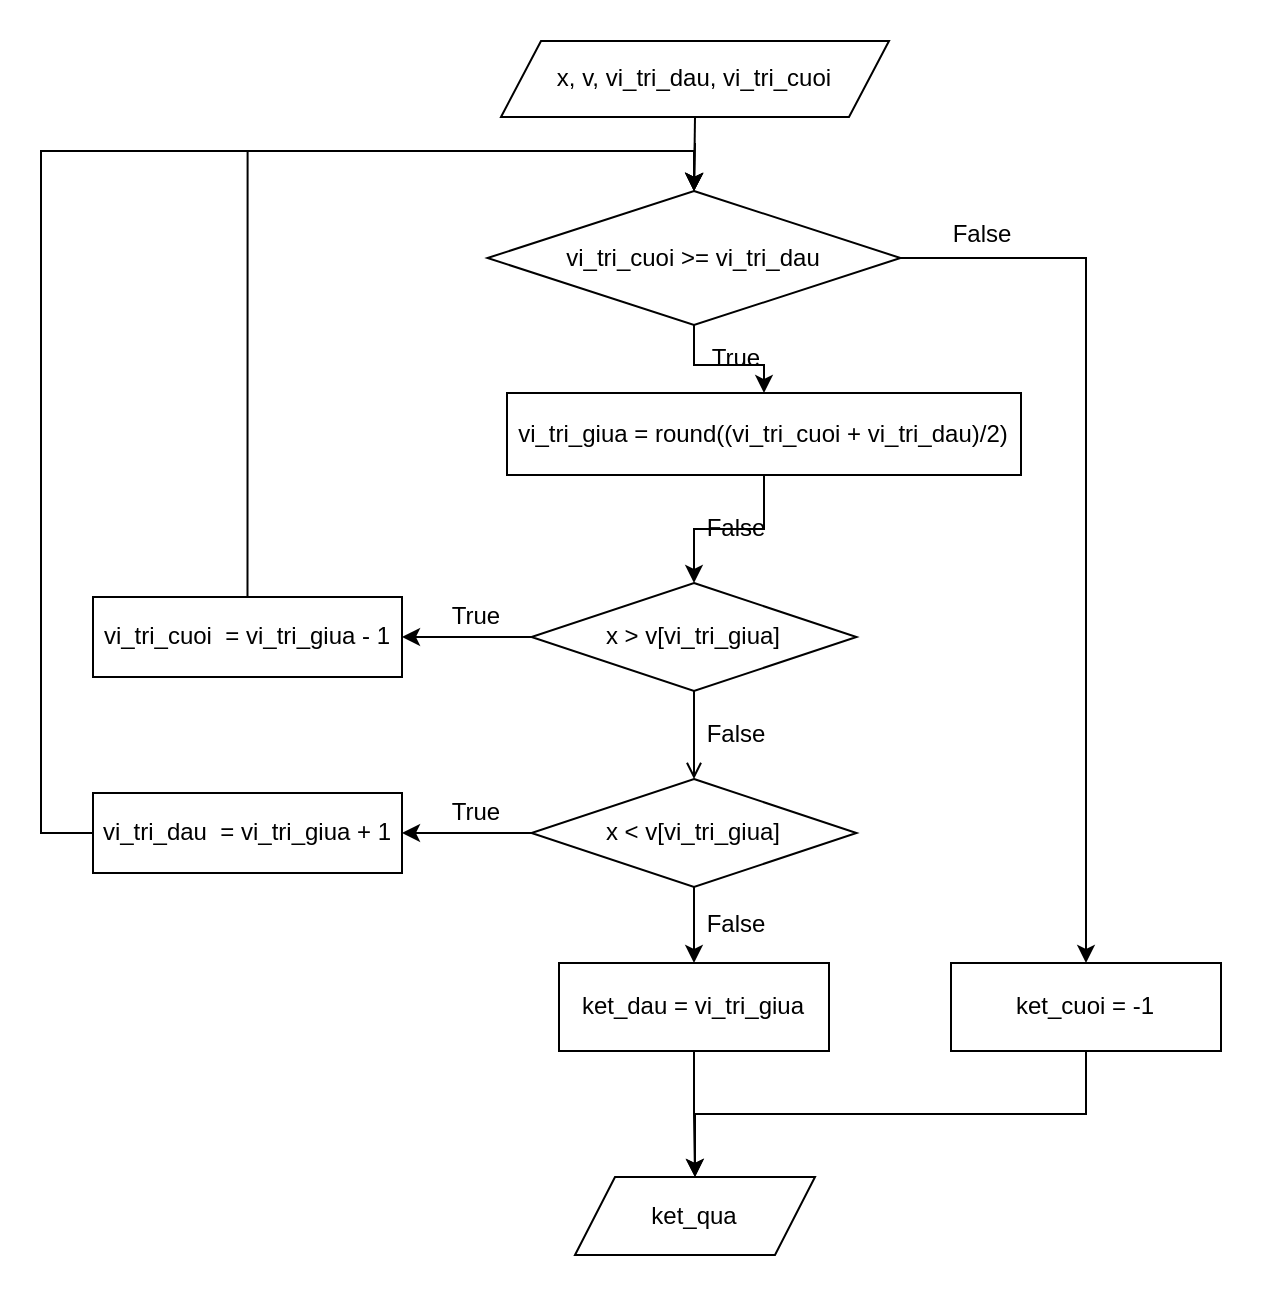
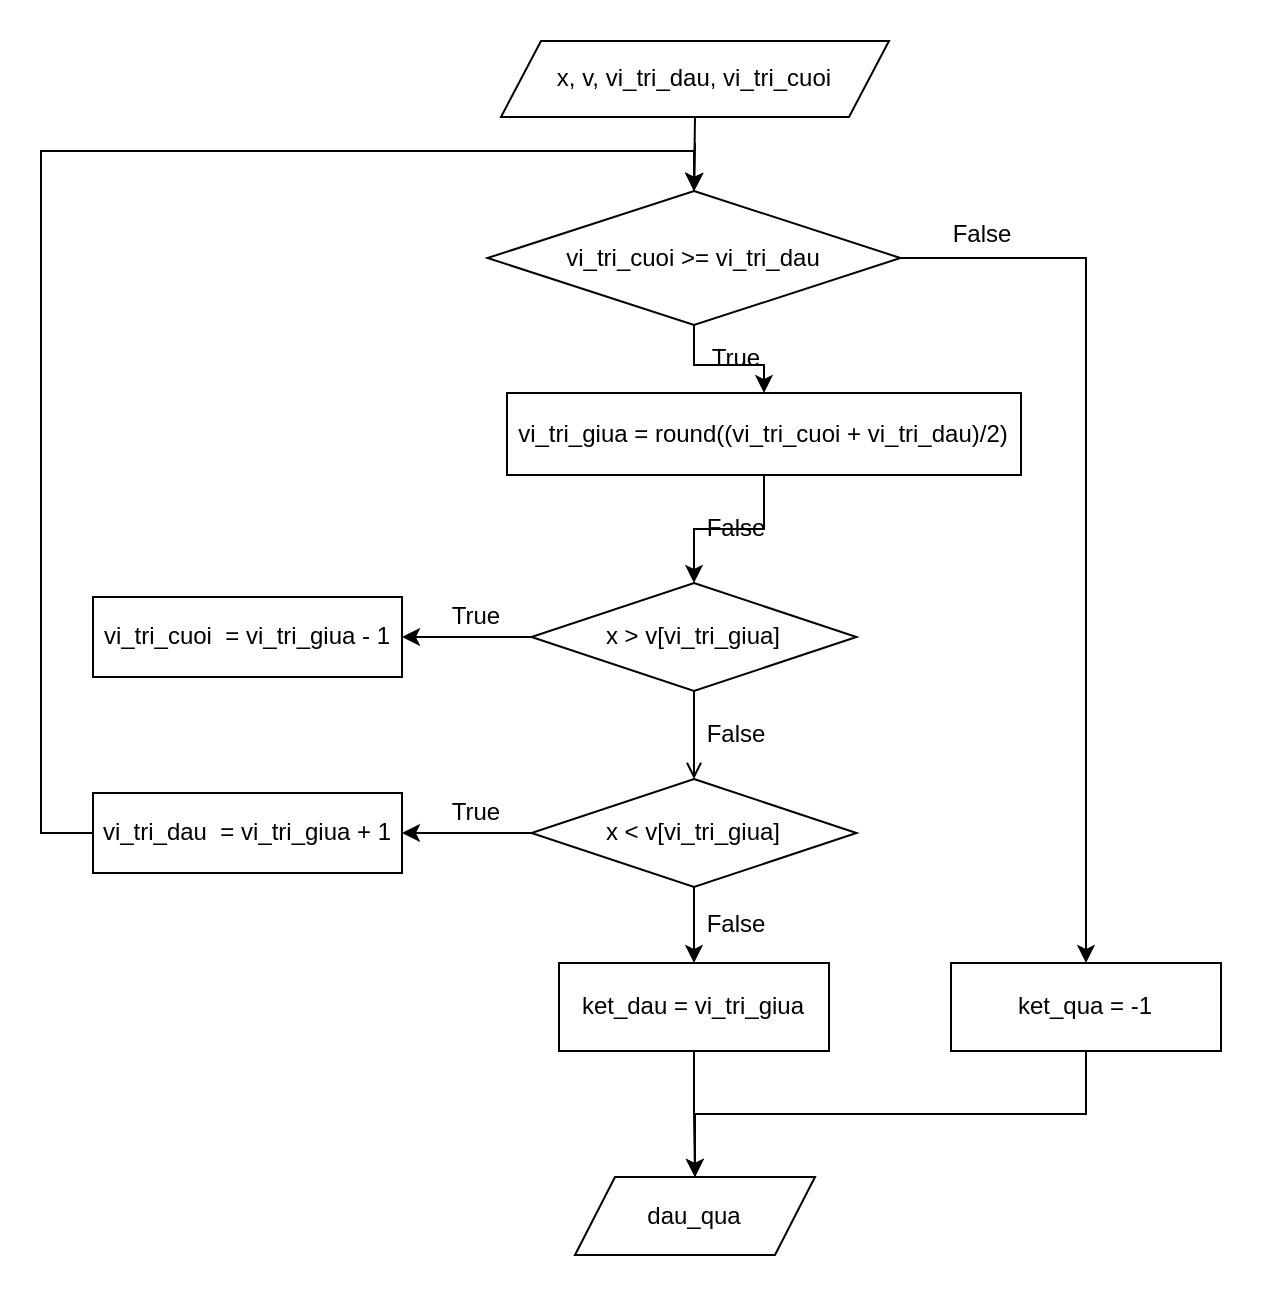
(248, 376) -> none
(1086, 1007) -> (1086, 1007)
(695, 1217) -> (695, 1217)
